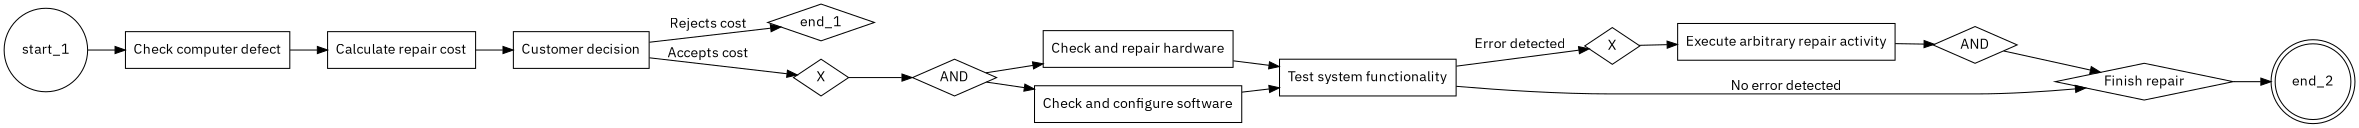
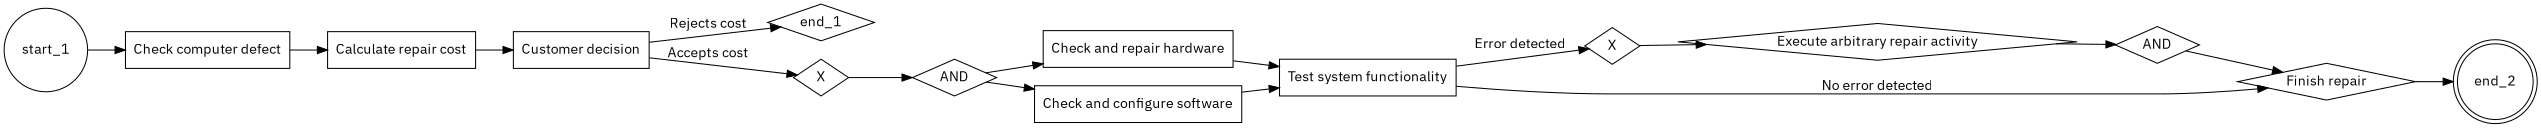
(1786, 42) -> (1878, 42)
